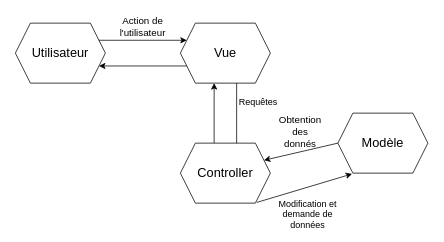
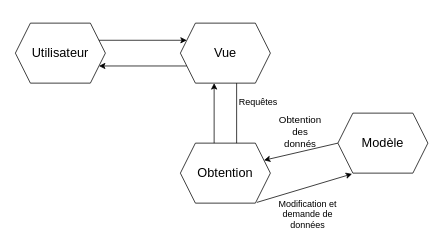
(143, 27) -> none
(225, 173) -> (225, 173)
